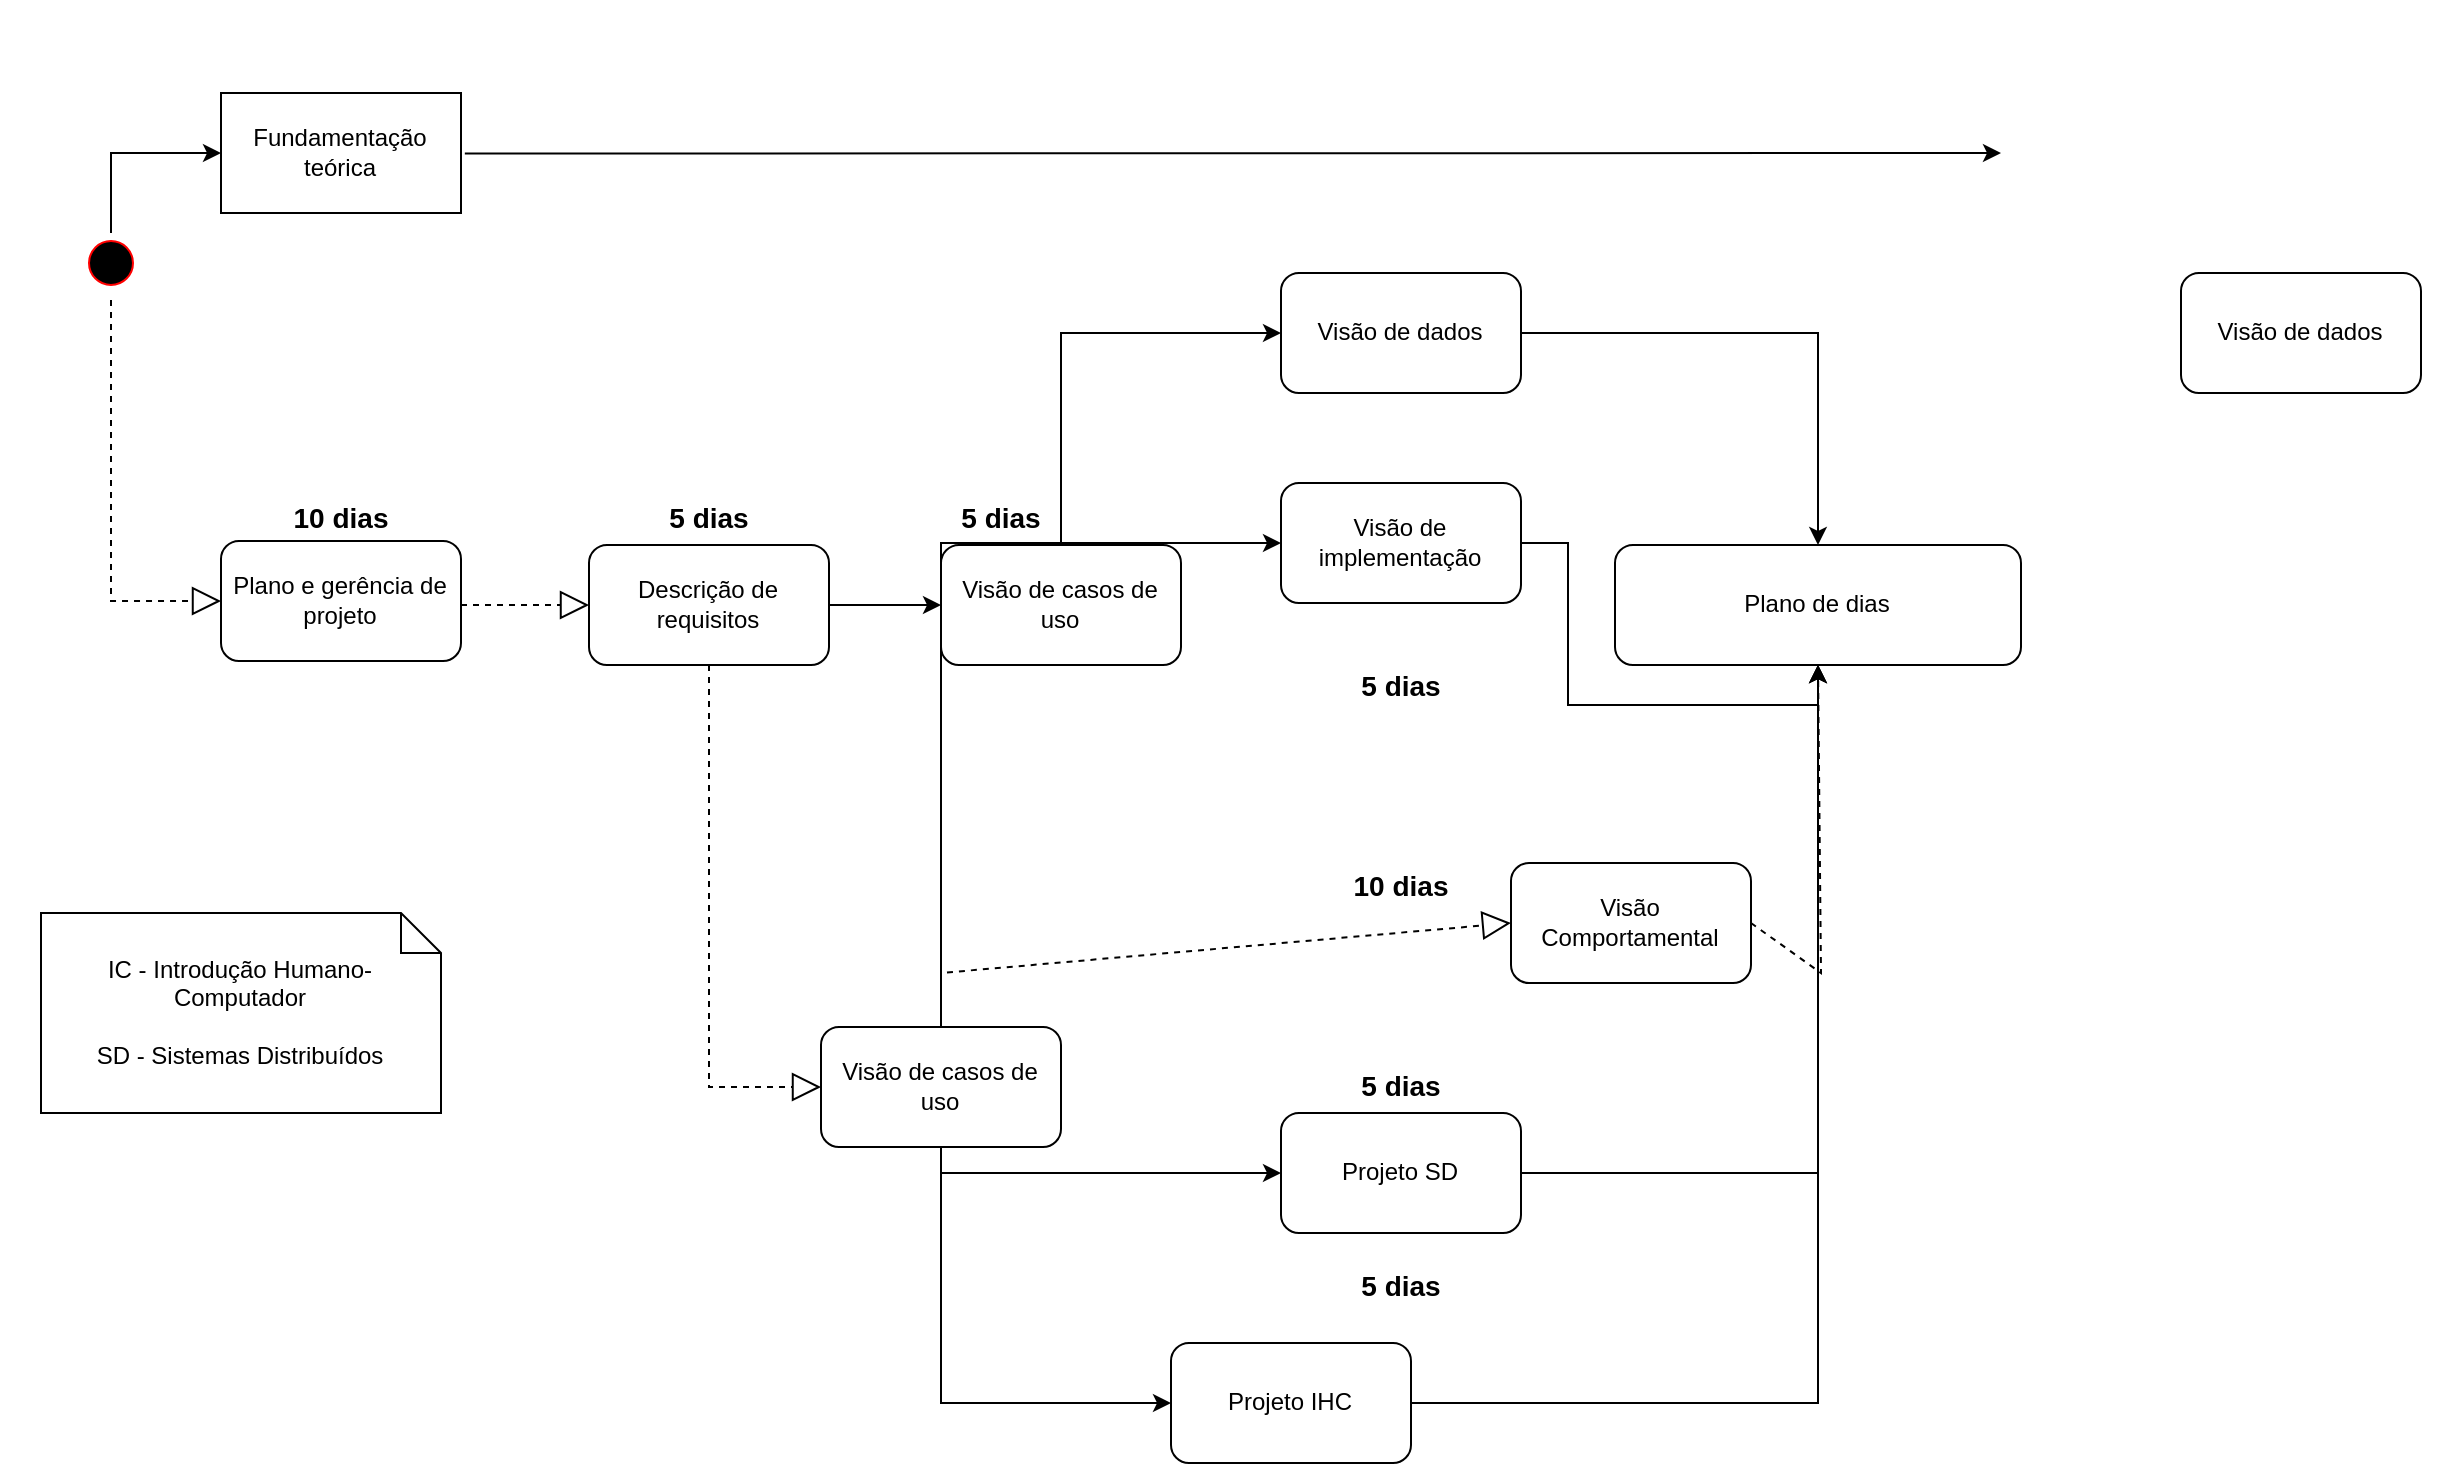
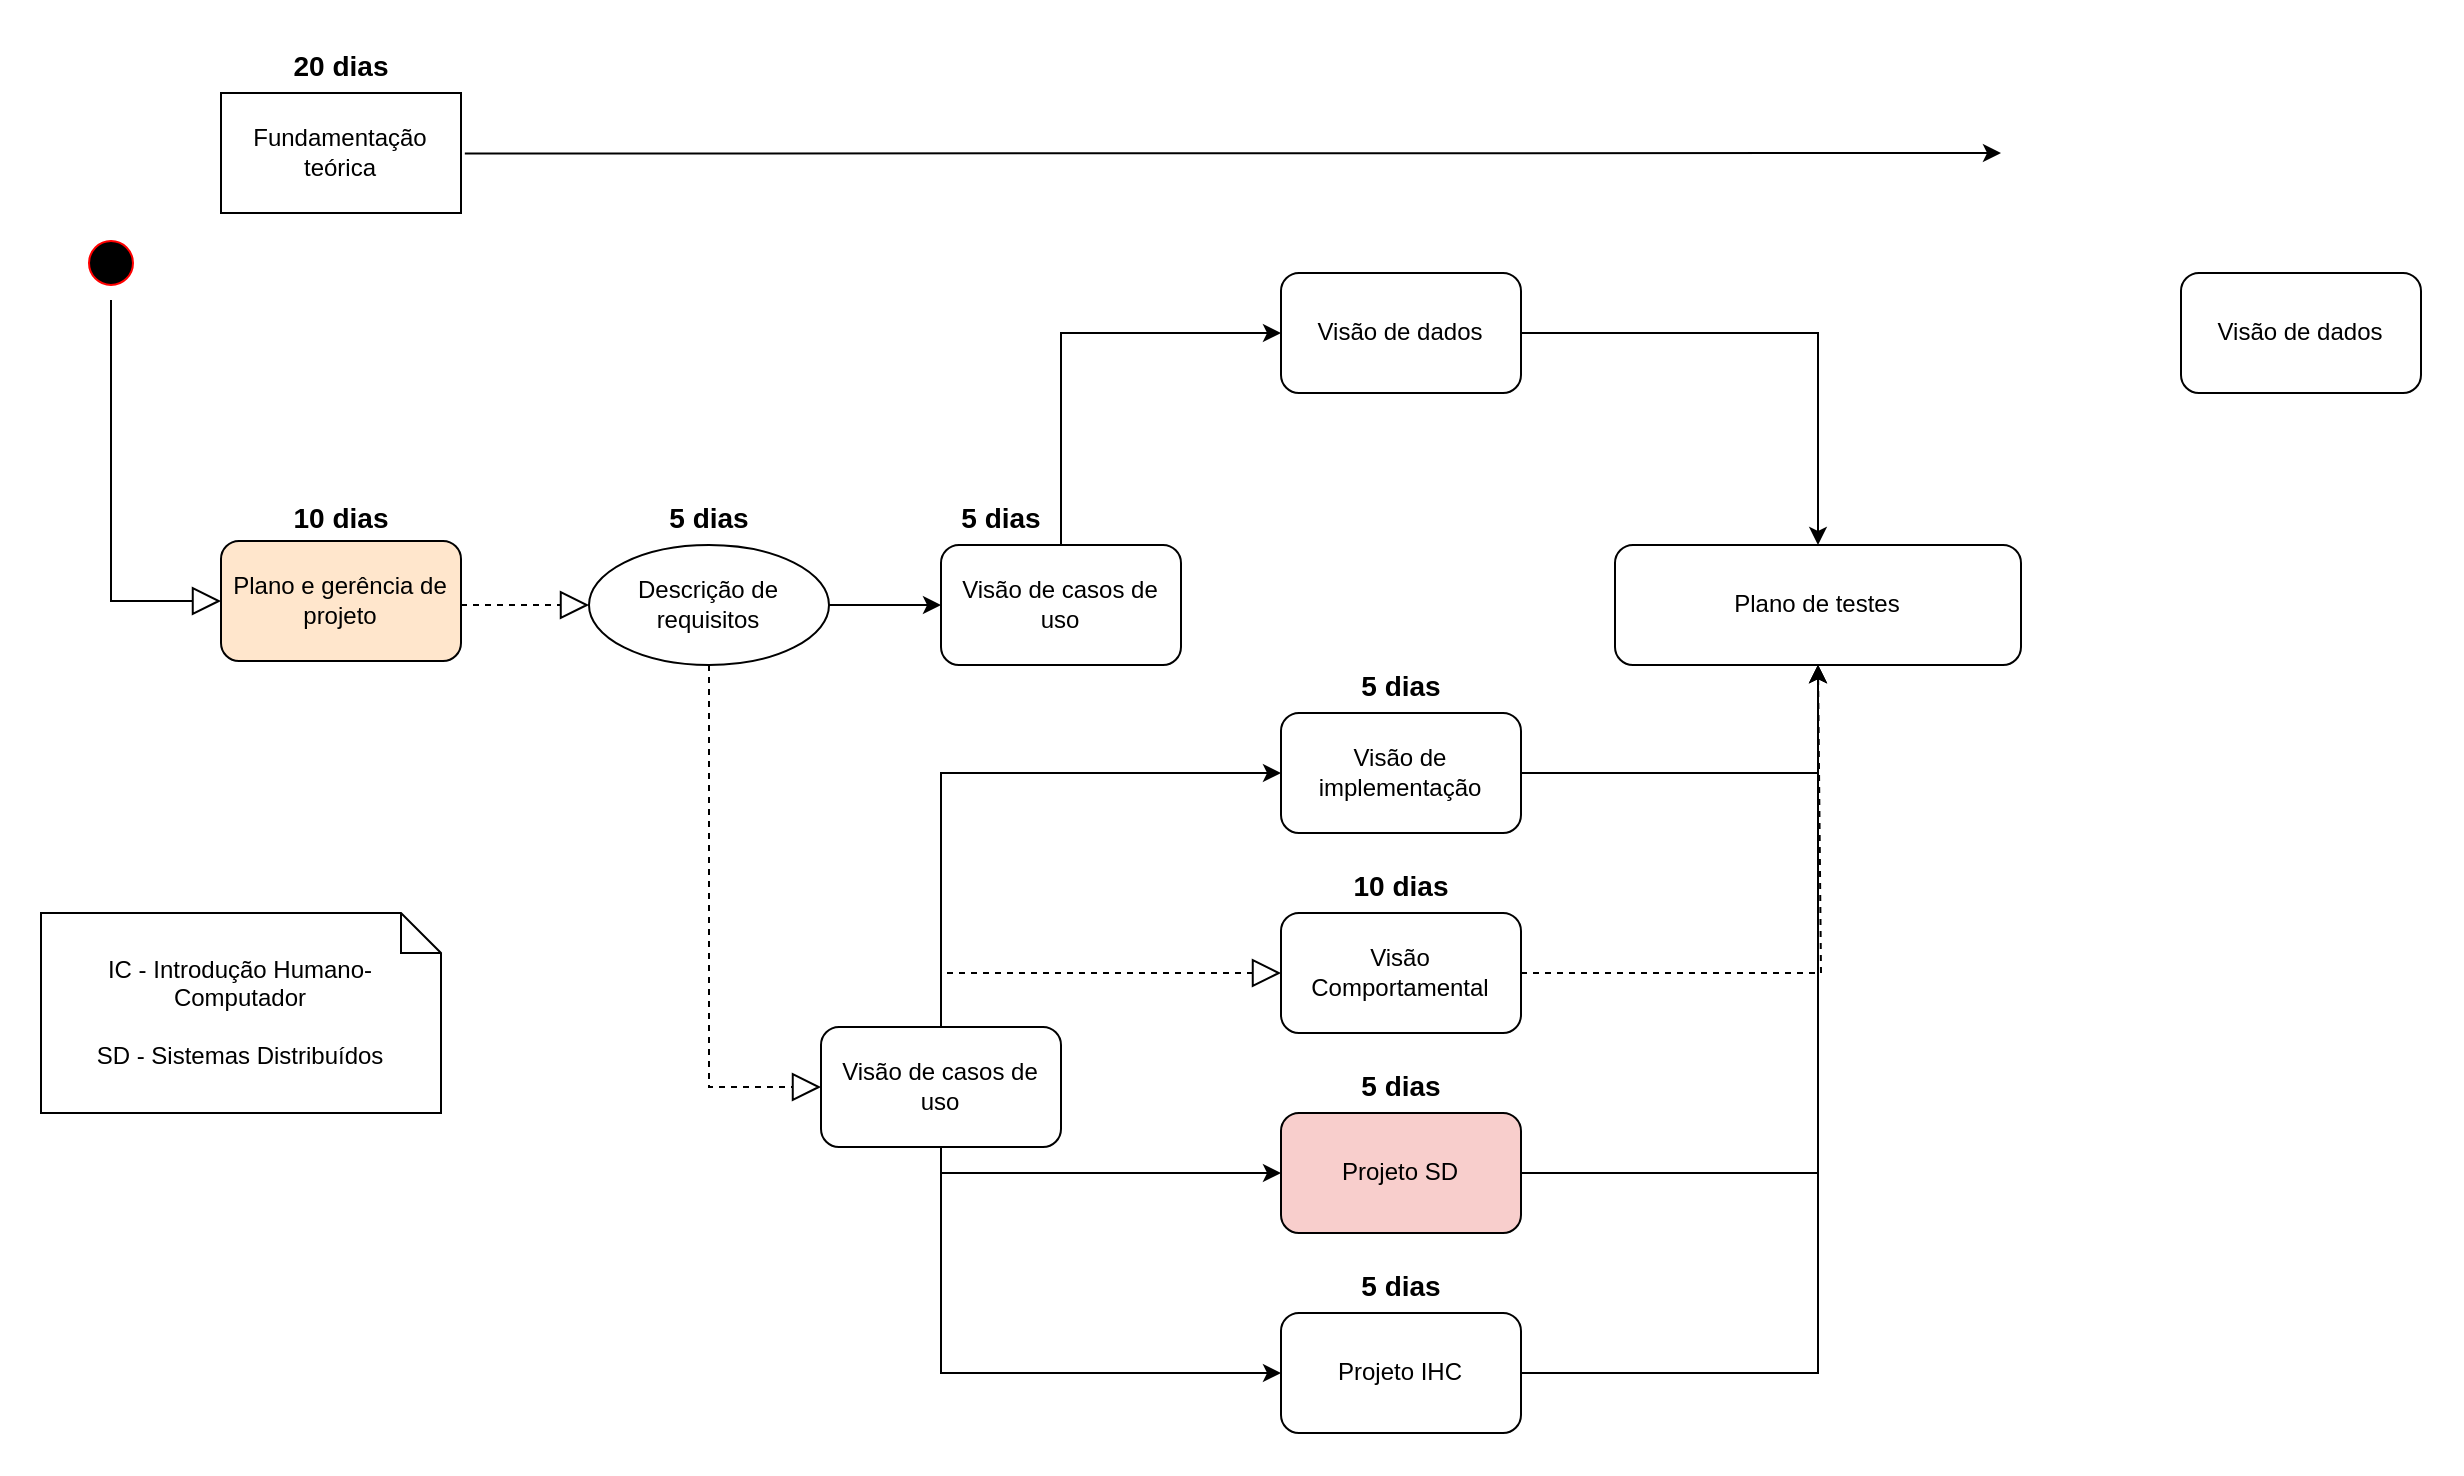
none -> (341, 67)
(119, 153) -> none
(111, 493) -> (111, 493)
(1401, 543) -> (1401, 773)
(341, 601) -> (341, 601)
(709, 605) -> (709, 605)
(1818, 605) -> (1818, 605)
(1631, 923) -> (1401, 973)
(1401, 1173) -> (1401, 1173)
(1291, 1403) -> (1401, 1373)
